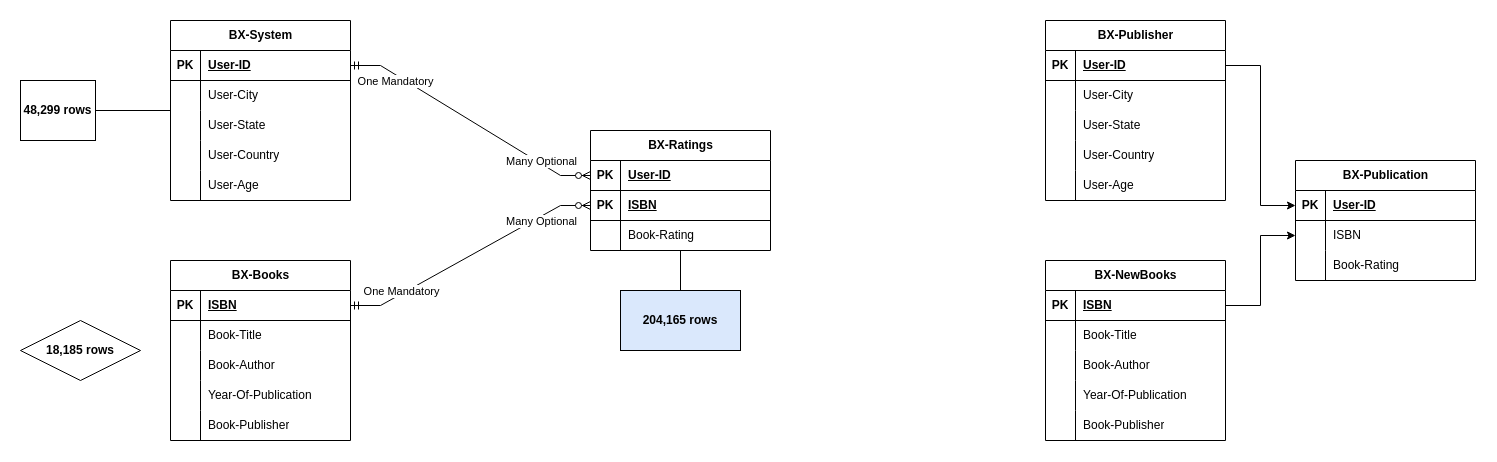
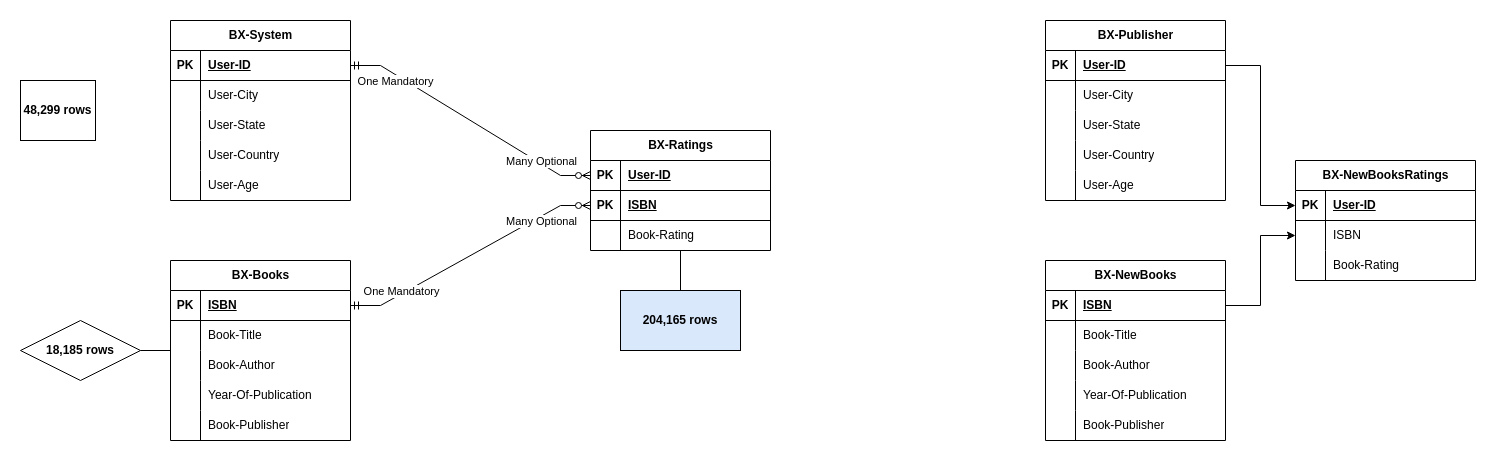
(133, 111) -> none
(1386, 176) -> (1386, 176)
none -> (157, 351)
